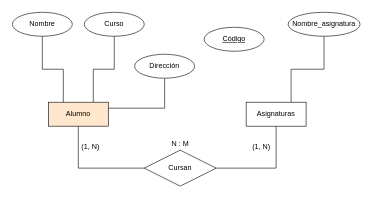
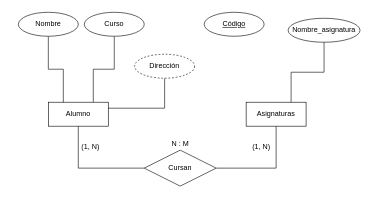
(42, 24) -> (48, 24)
(324, 24) -> (324, 30)
(234, 39) -> (234, 24)
(165, 66) -> (165, 66)
(78, 114) -> (78, 114)
